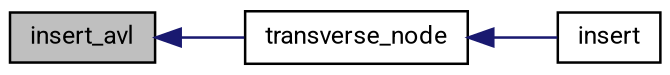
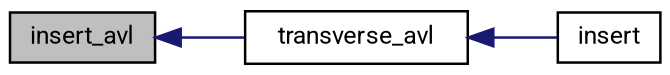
(356, 38) -> (356, 38)
